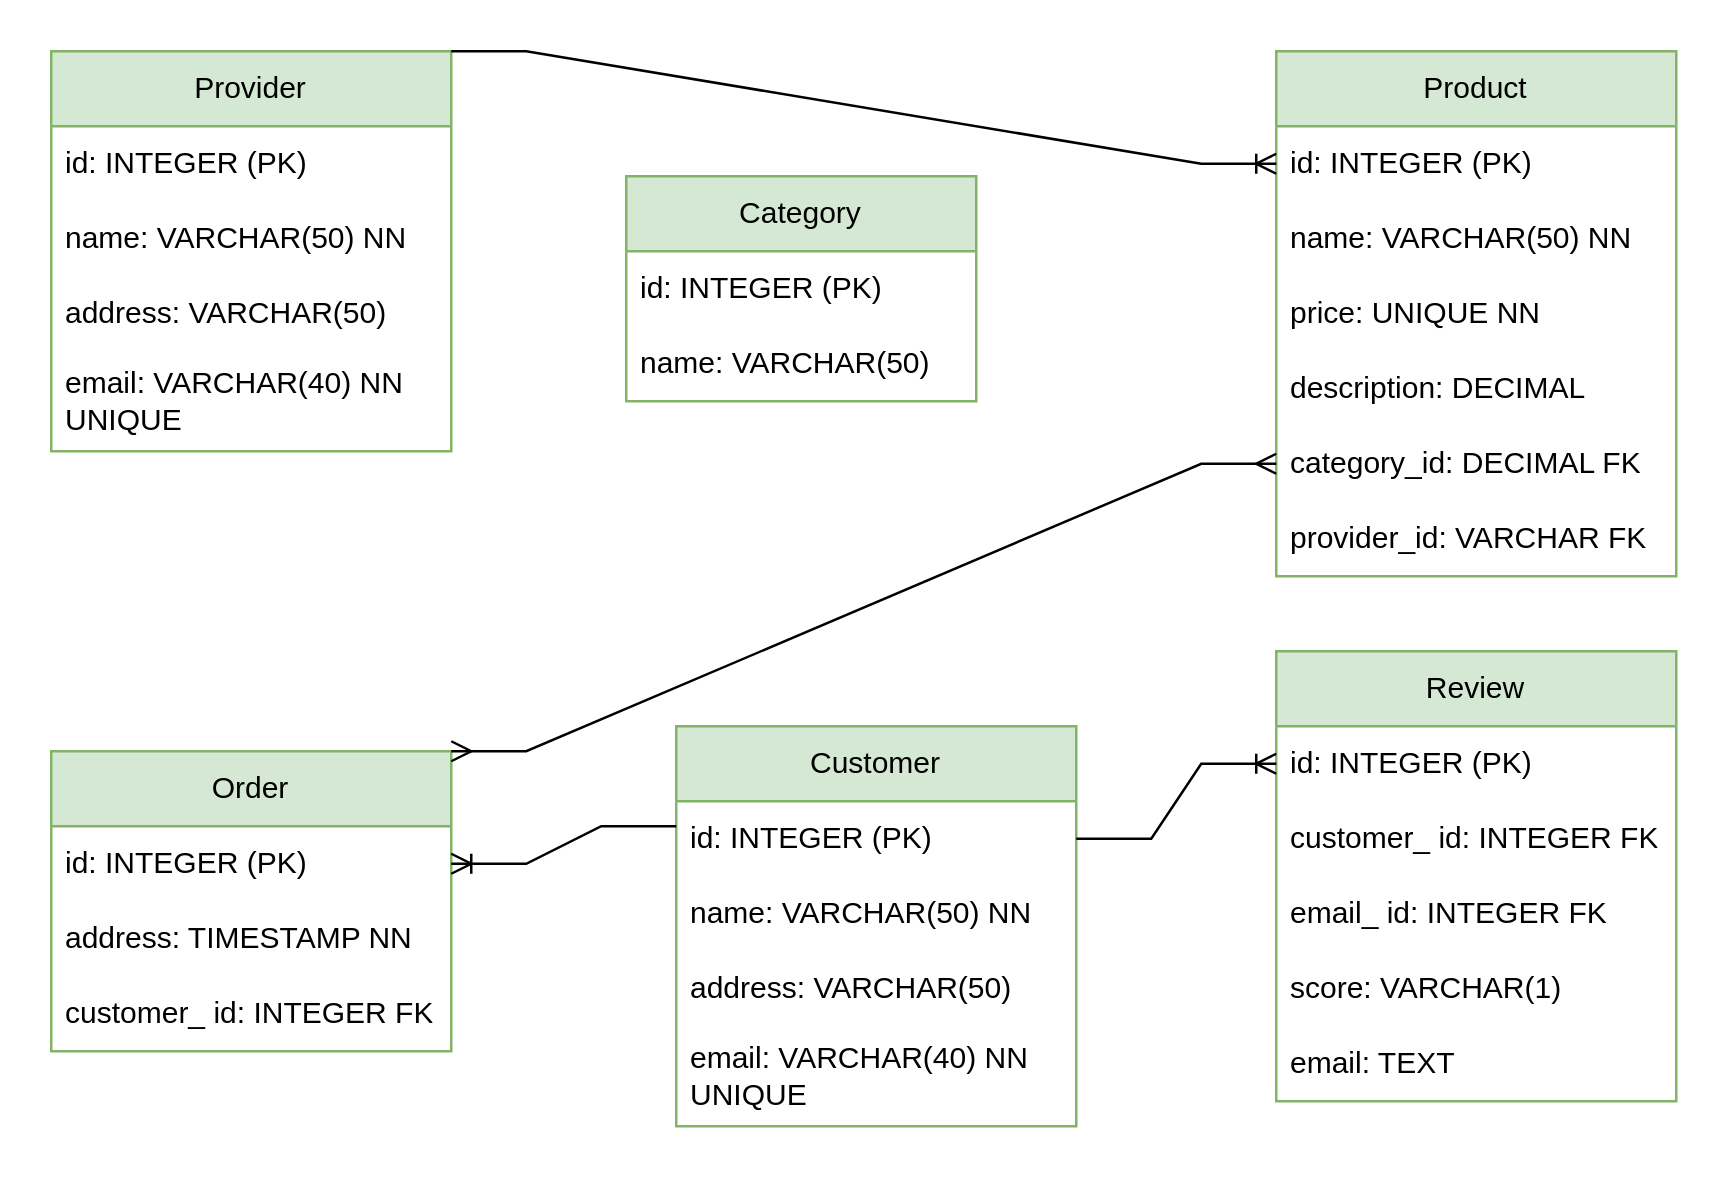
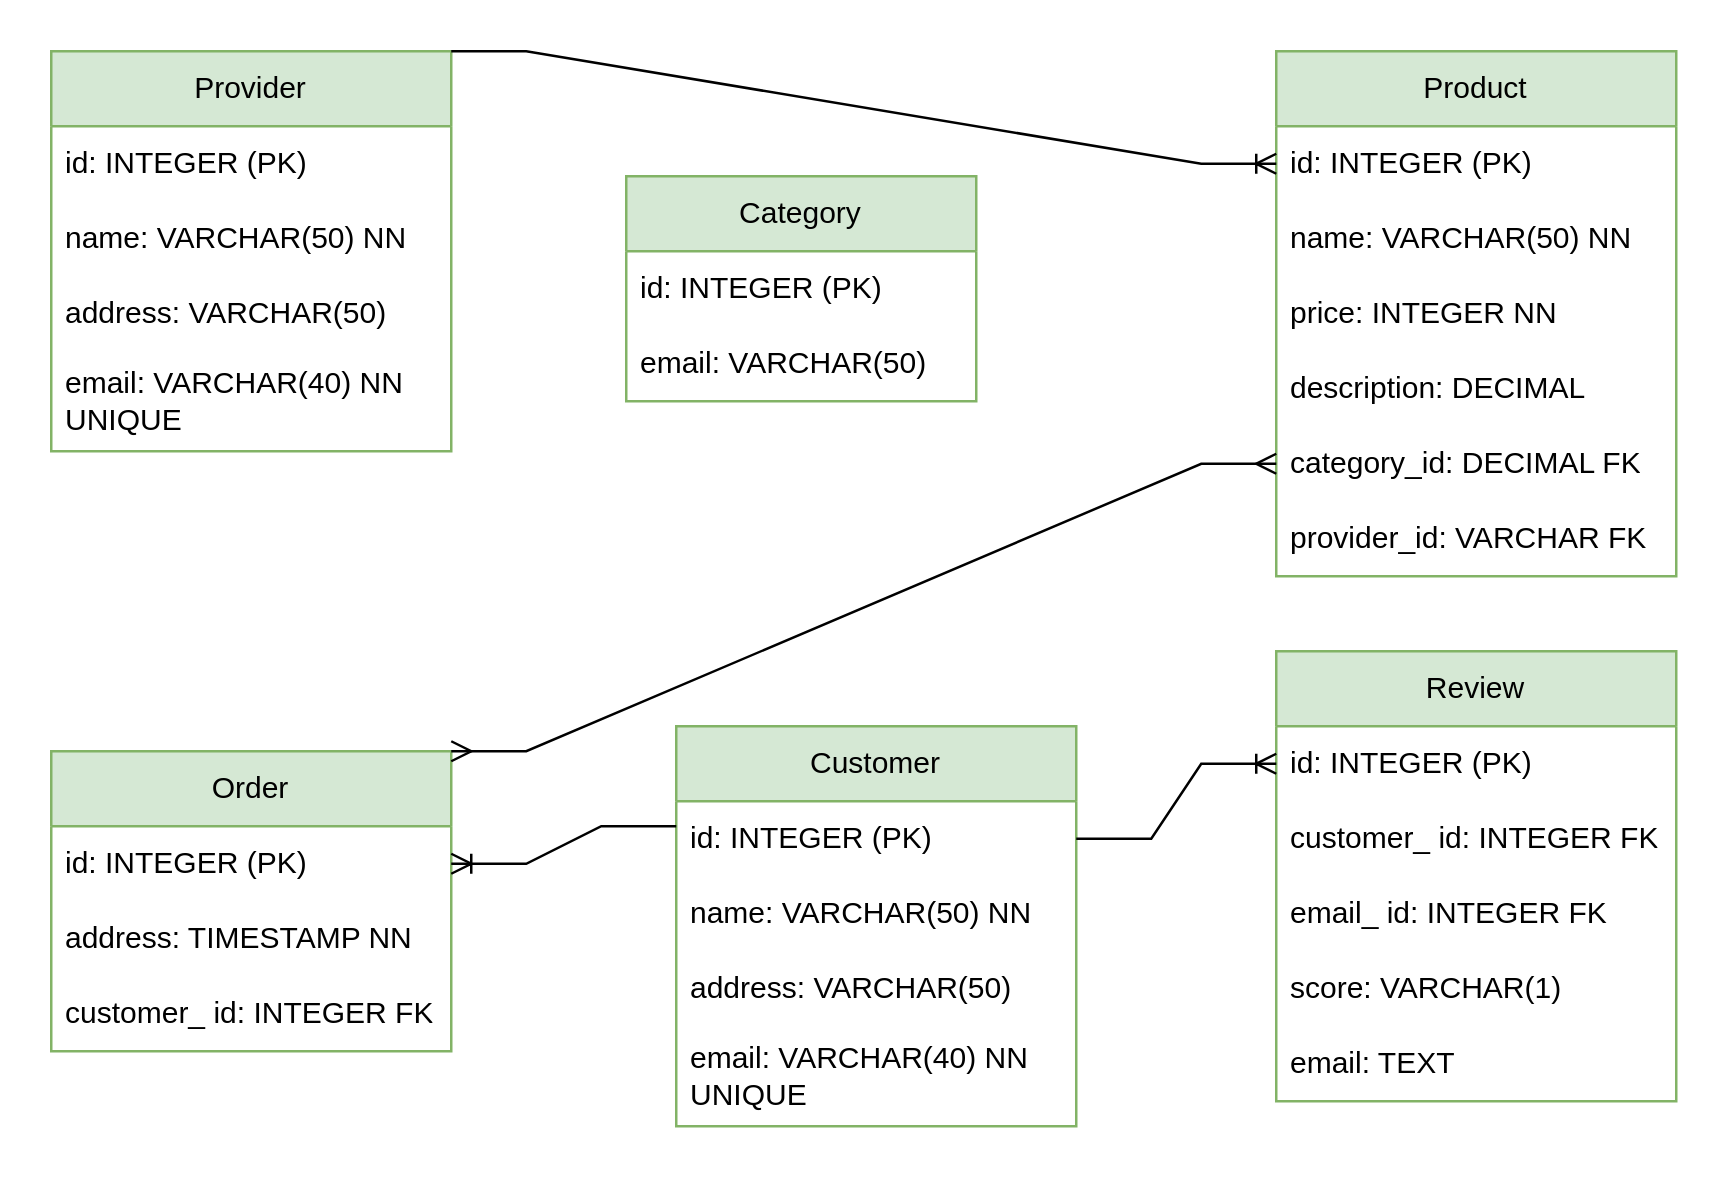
(1410, 314) -> (1418, 314)
(776, 364) -> (777, 364)
